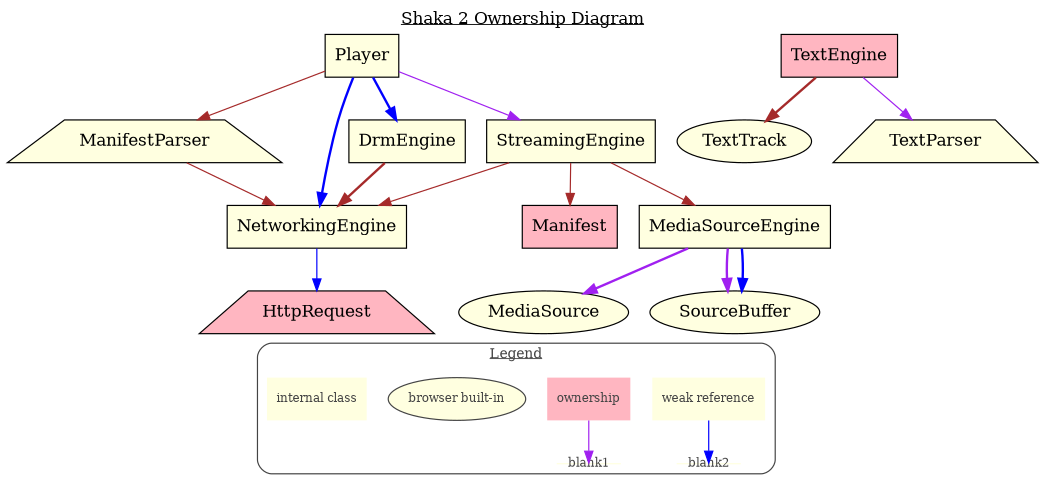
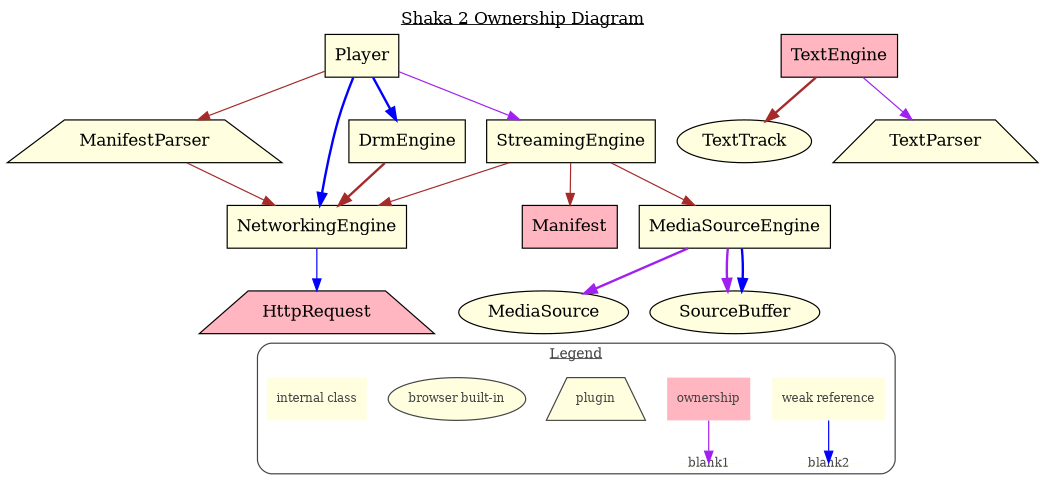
none -> (596, 399)
